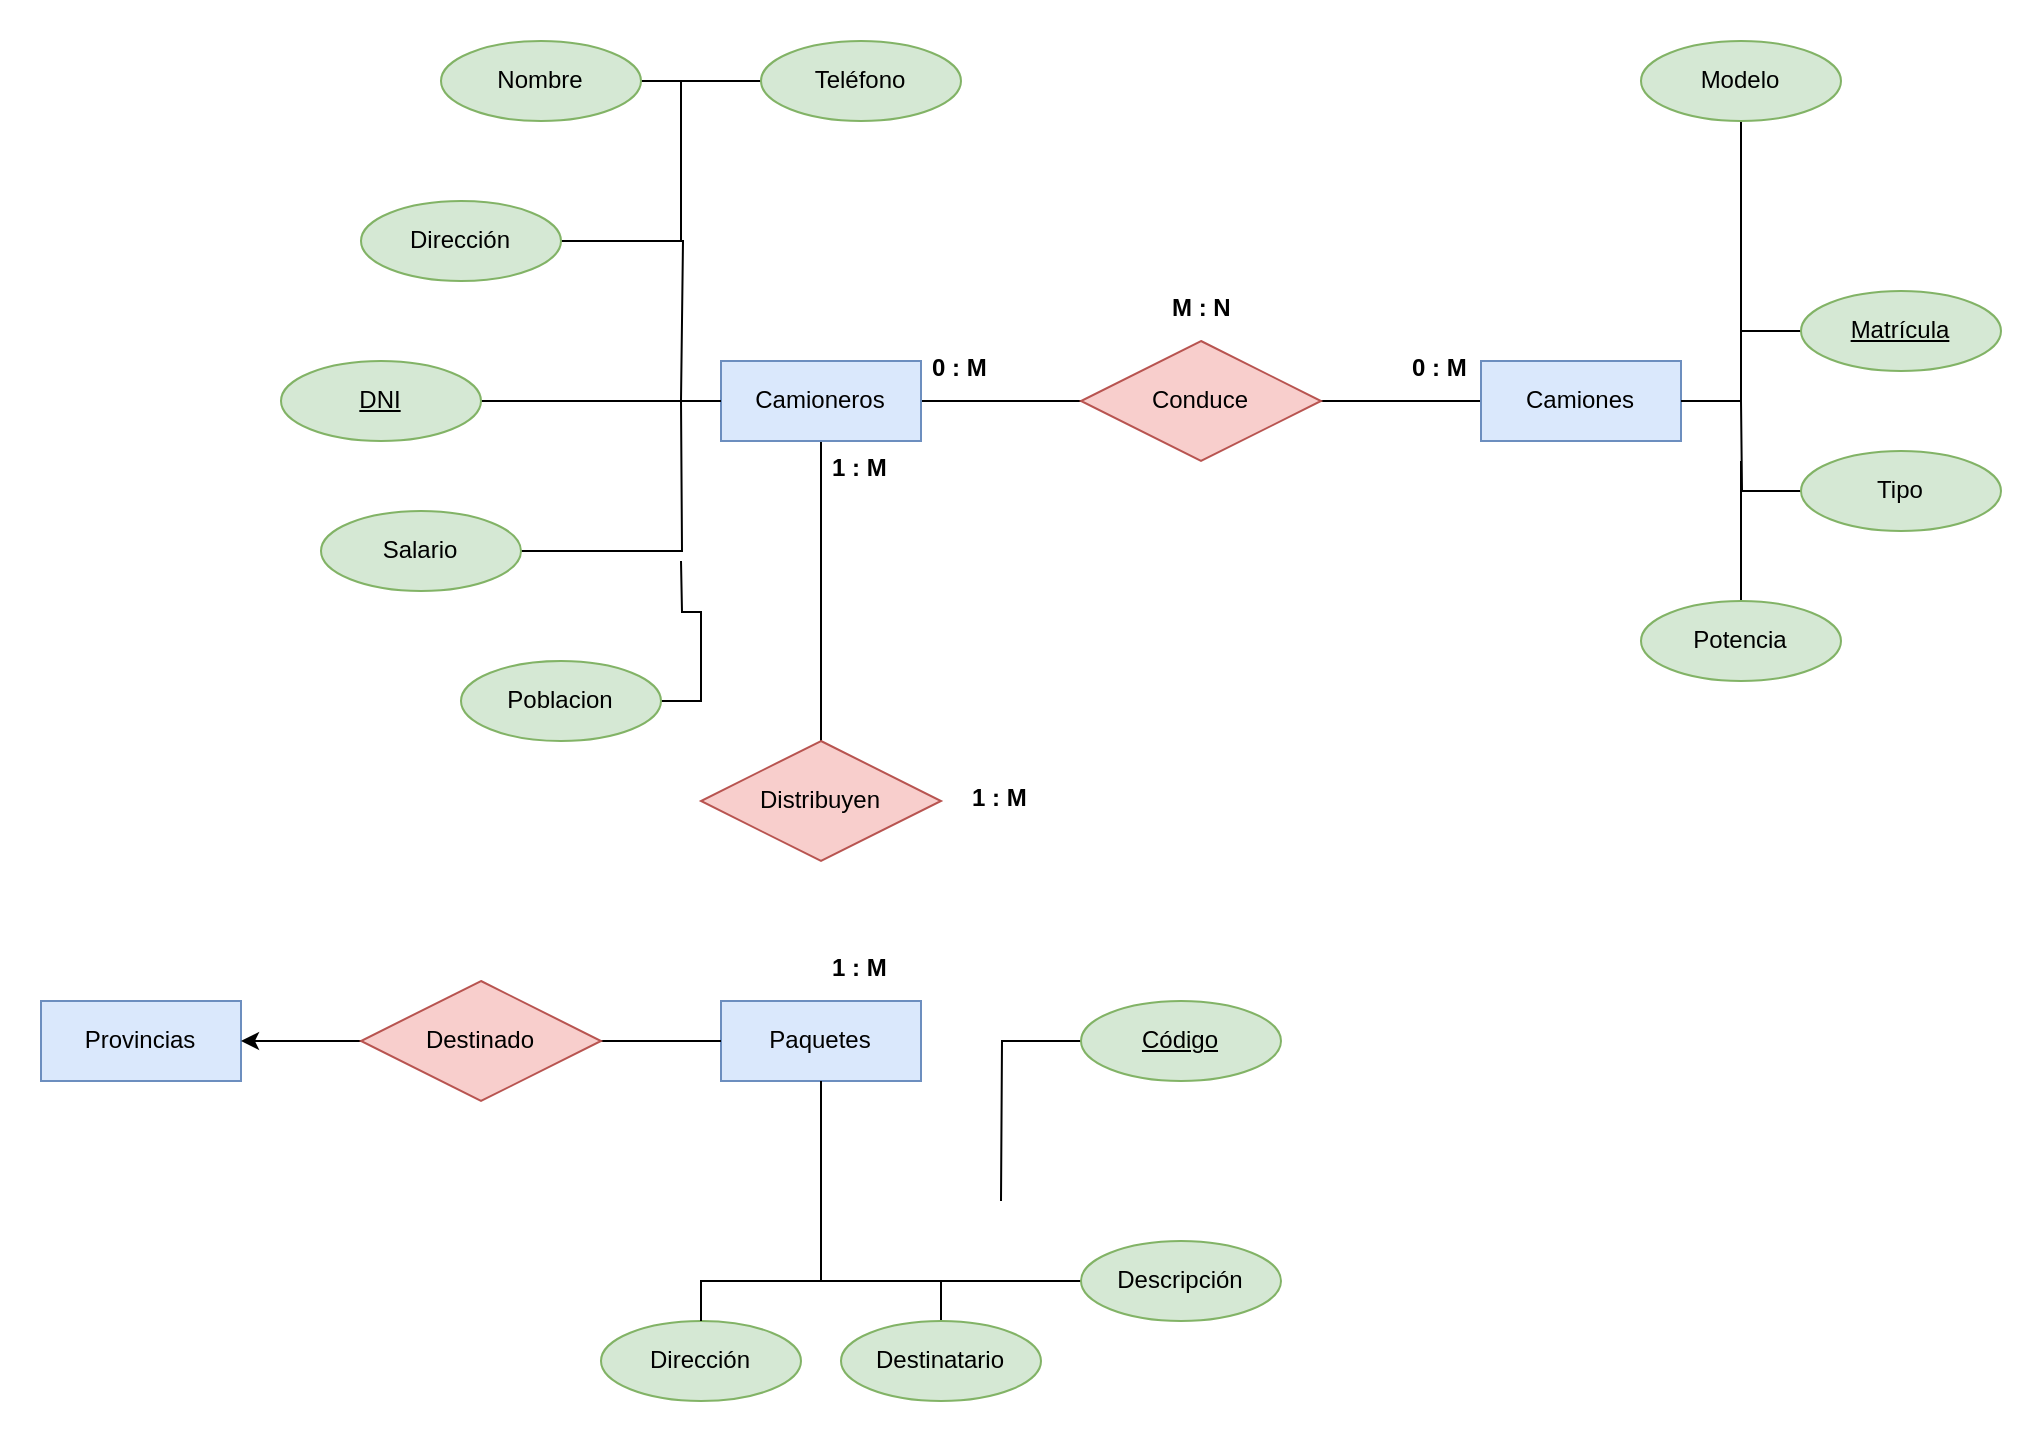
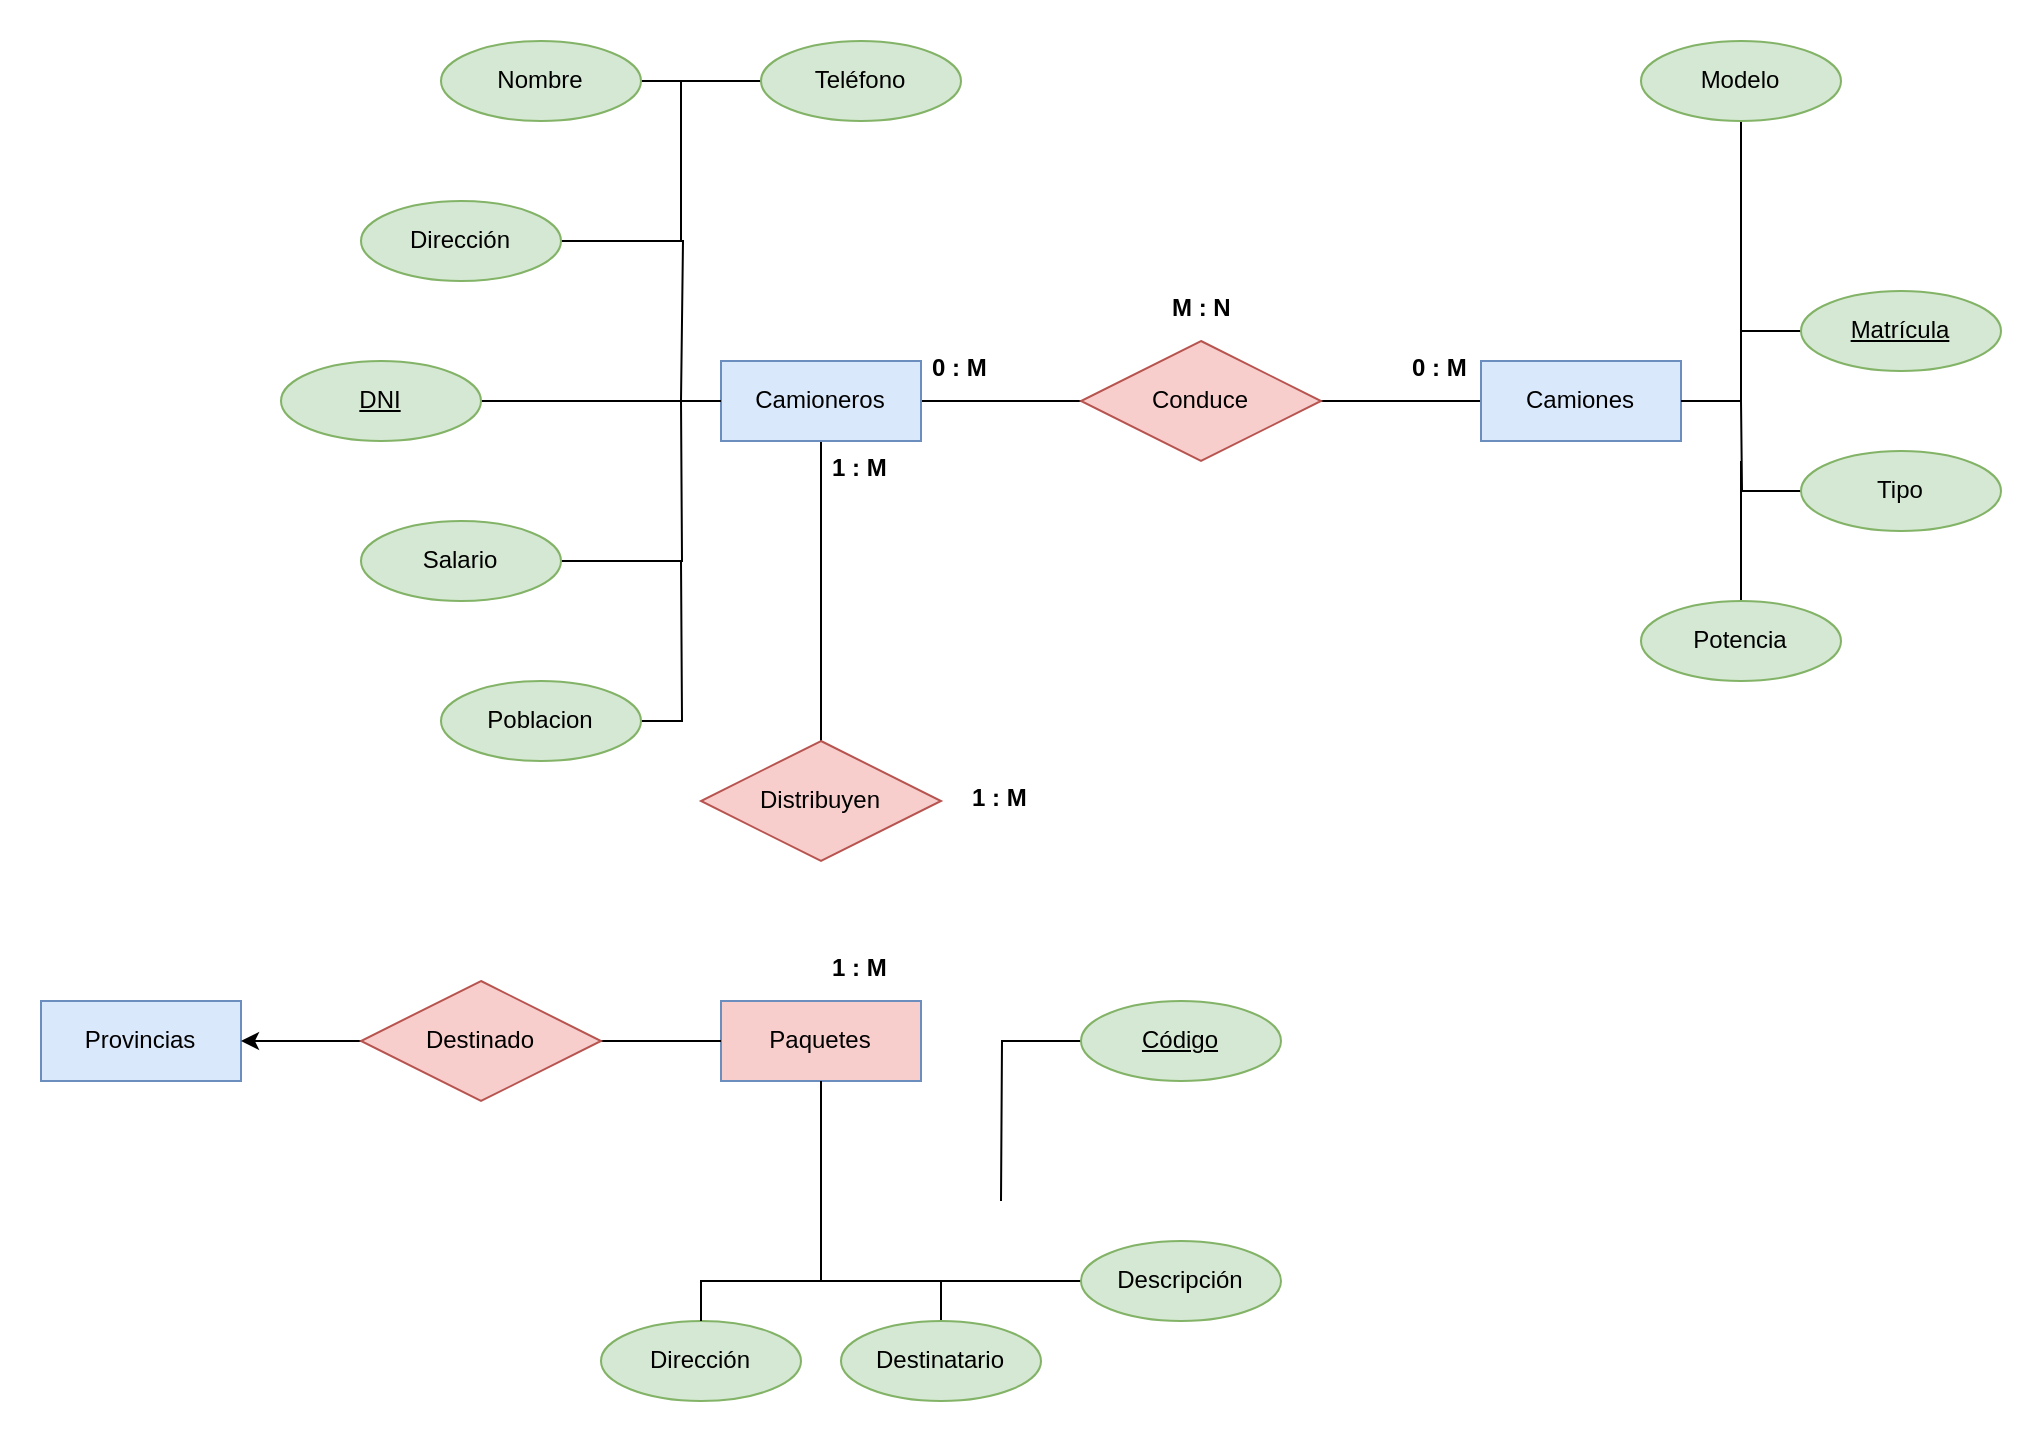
(421, 551) -> (461, 561)
(561, 701) -> (541, 721)
(821, 1041) -> (821, 1041)
